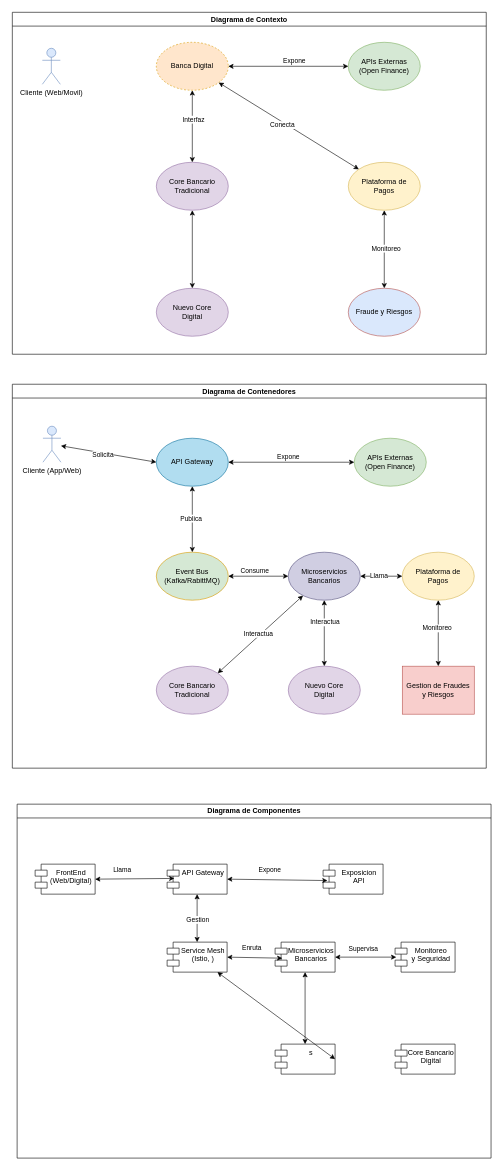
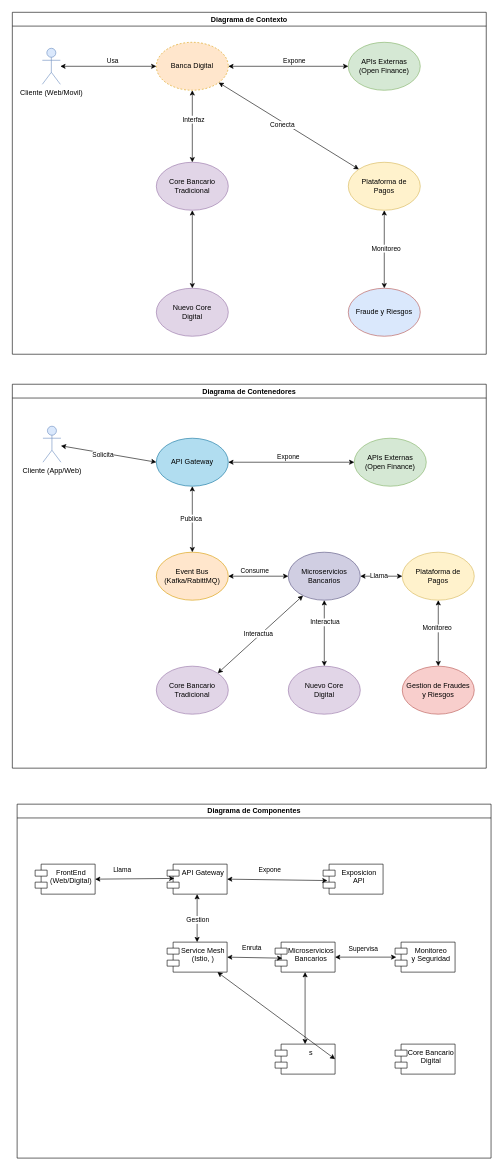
none -> (150, 66)
(192, 576) -> (192, 576)
(438, 690) -> (438, 690)
